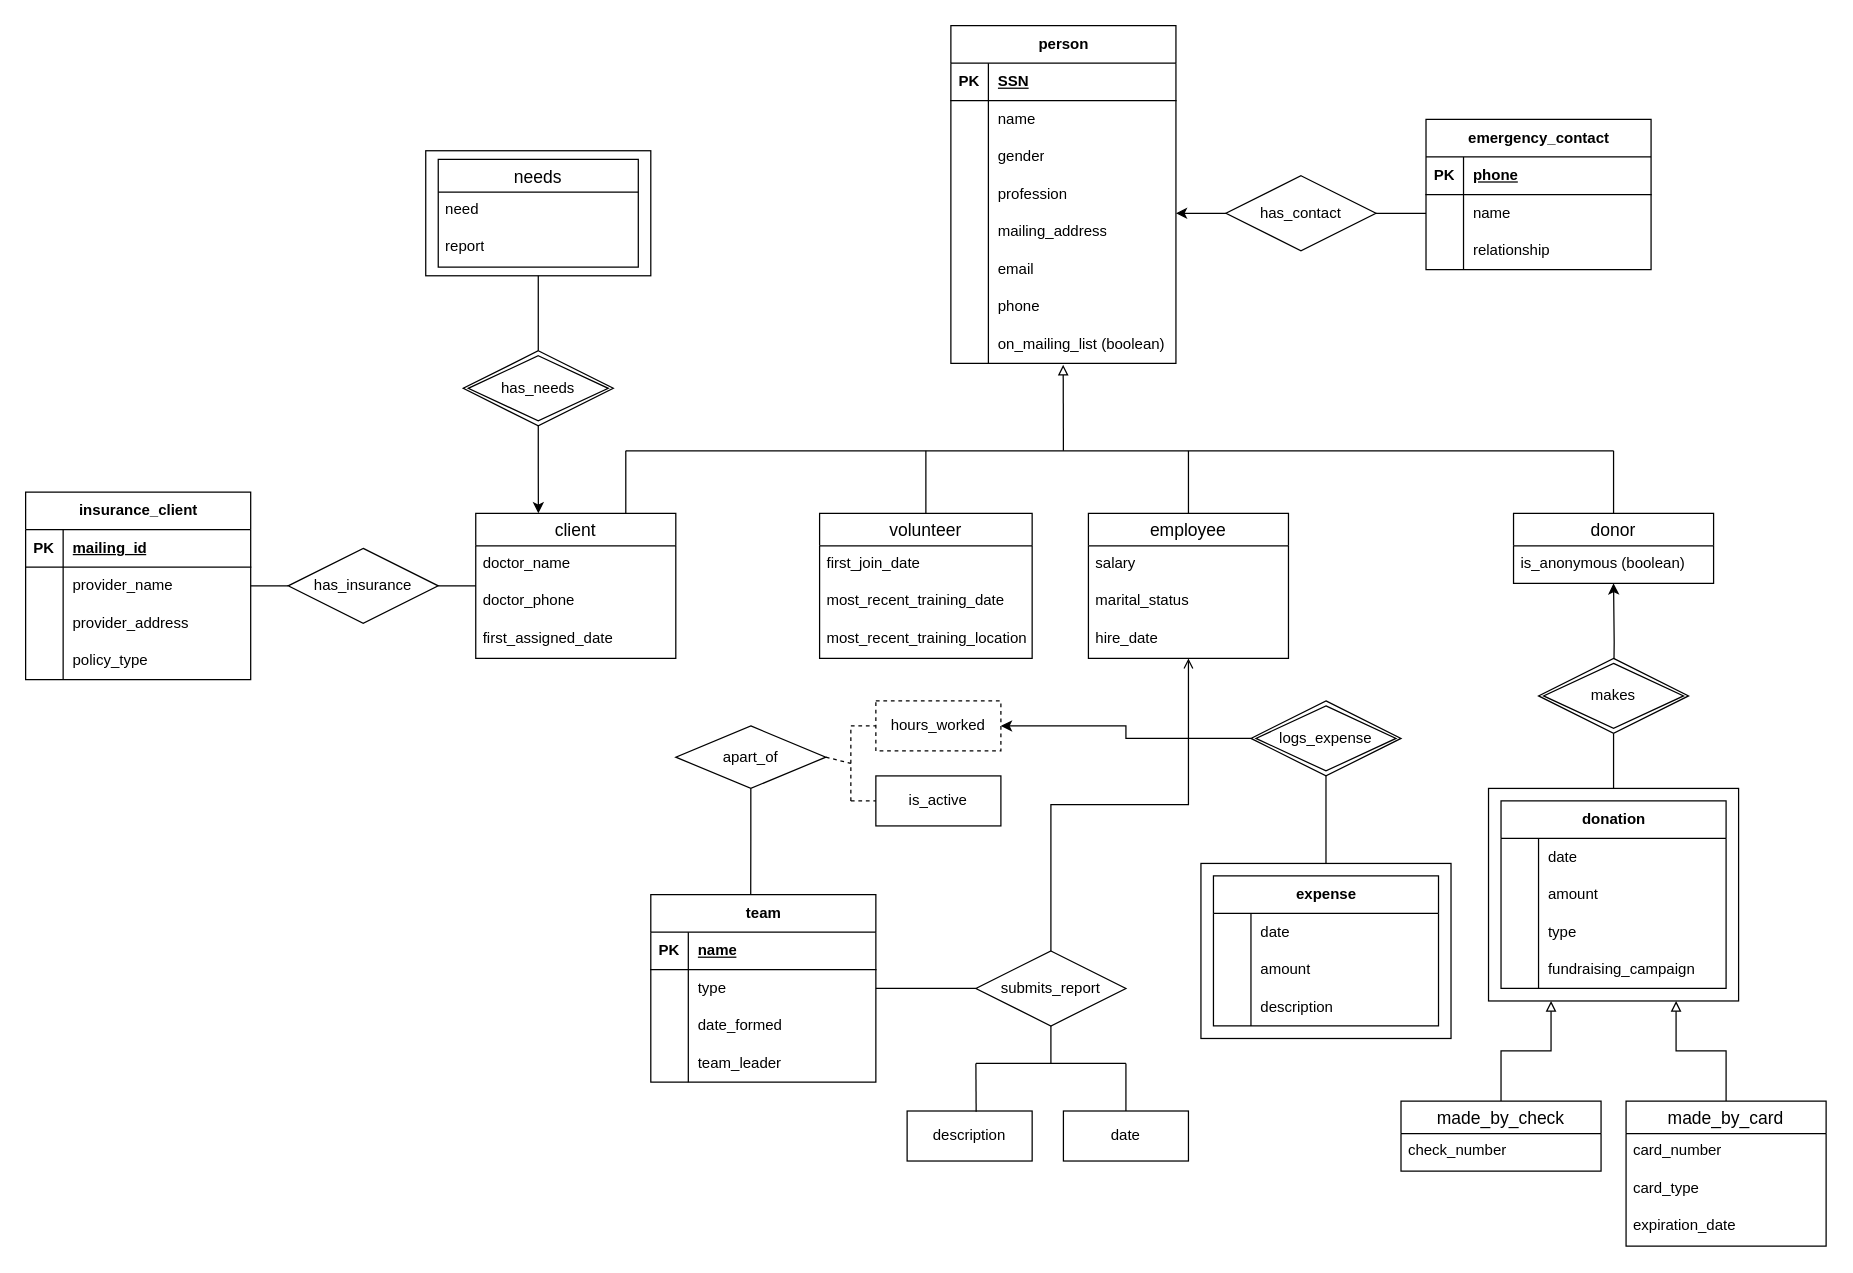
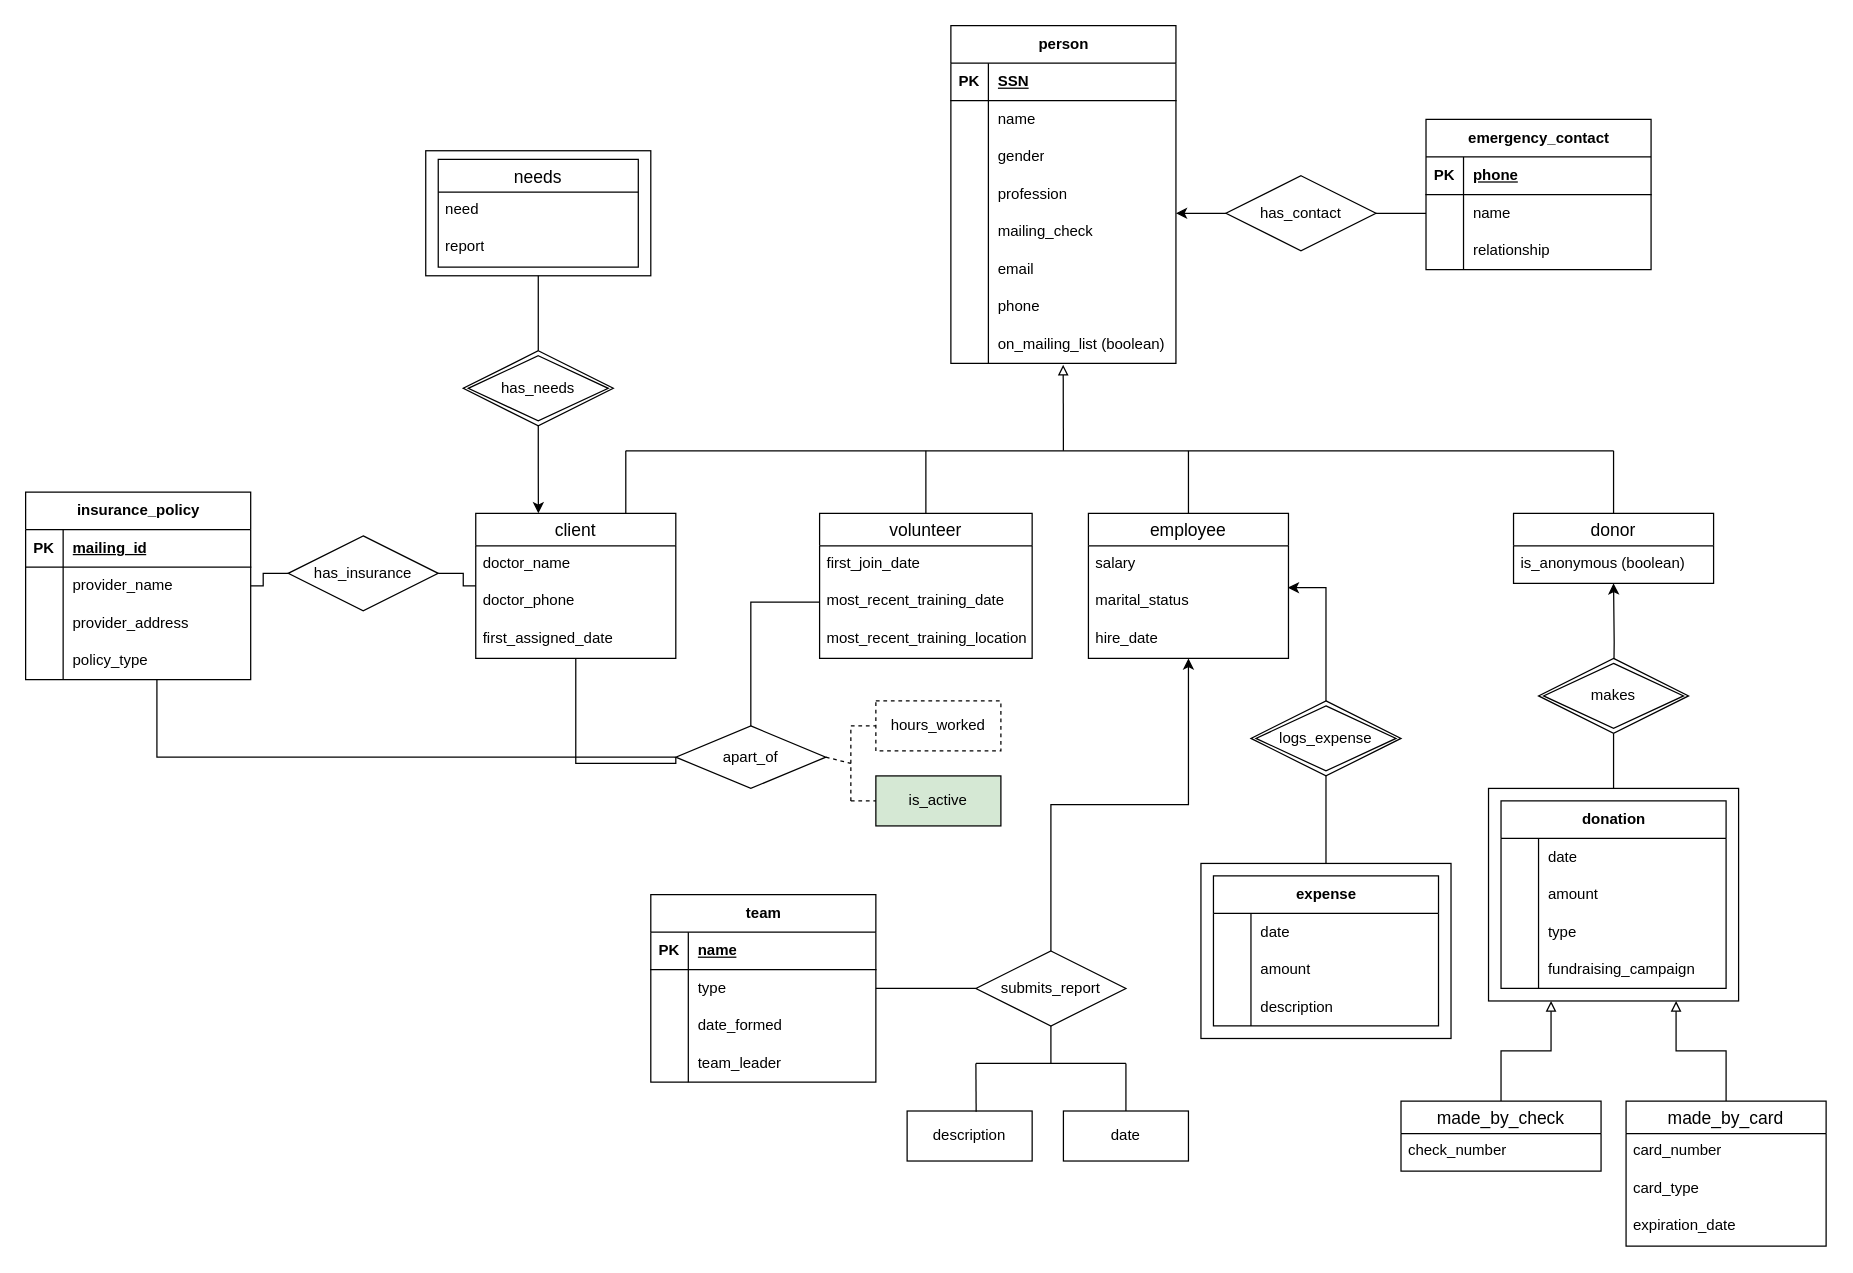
(1055, 232) -> (1047, 232)
(139, 511) -> (139, 511)
(363, 586) -> (363, 573)
none -> (751, 631)
(1188, 665) -> (1188, 668)
(1126, 736) -> (1326, 630)
none -> (578, 763)
(938, 801) -> (938, 801)
(751, 840) -> (378, 757)
